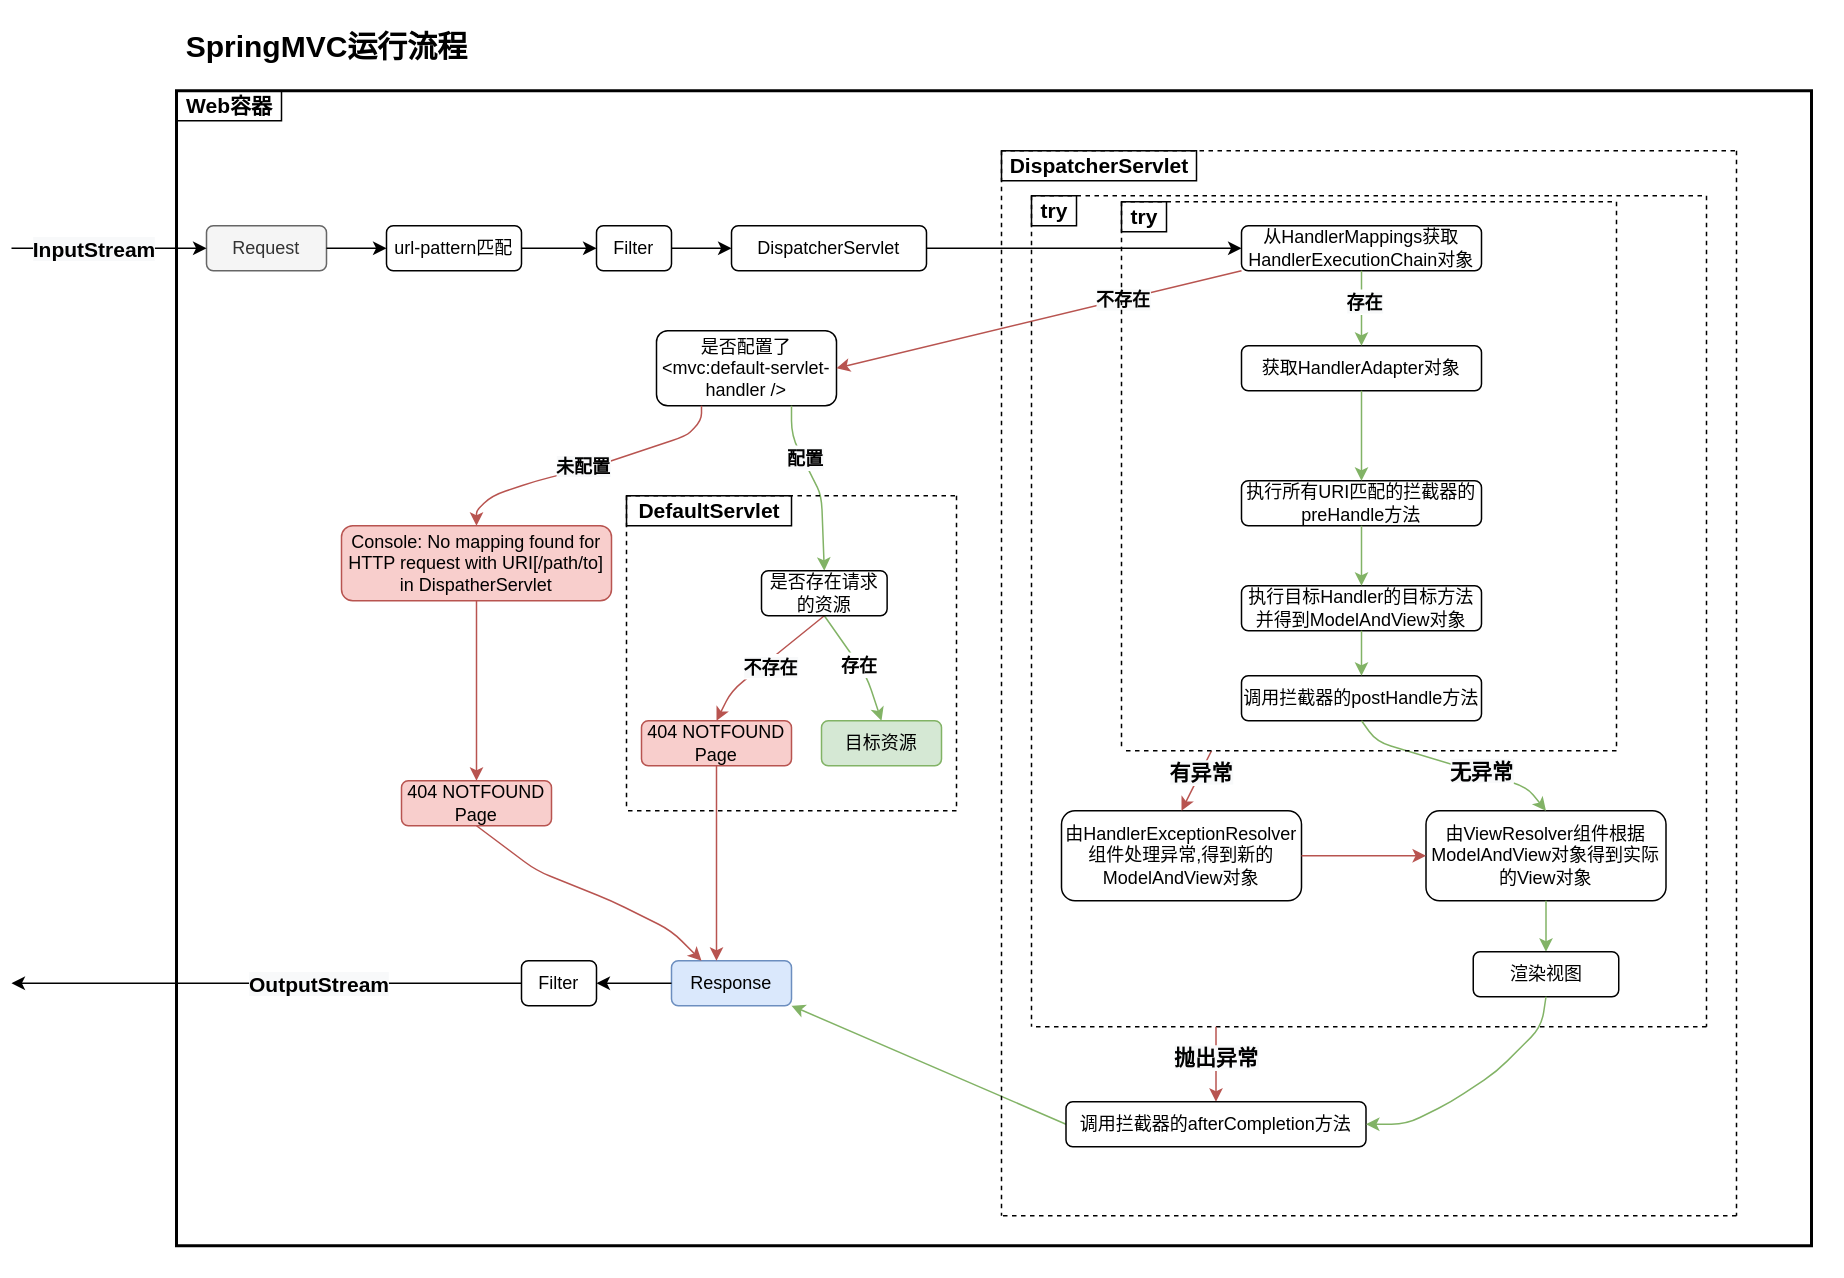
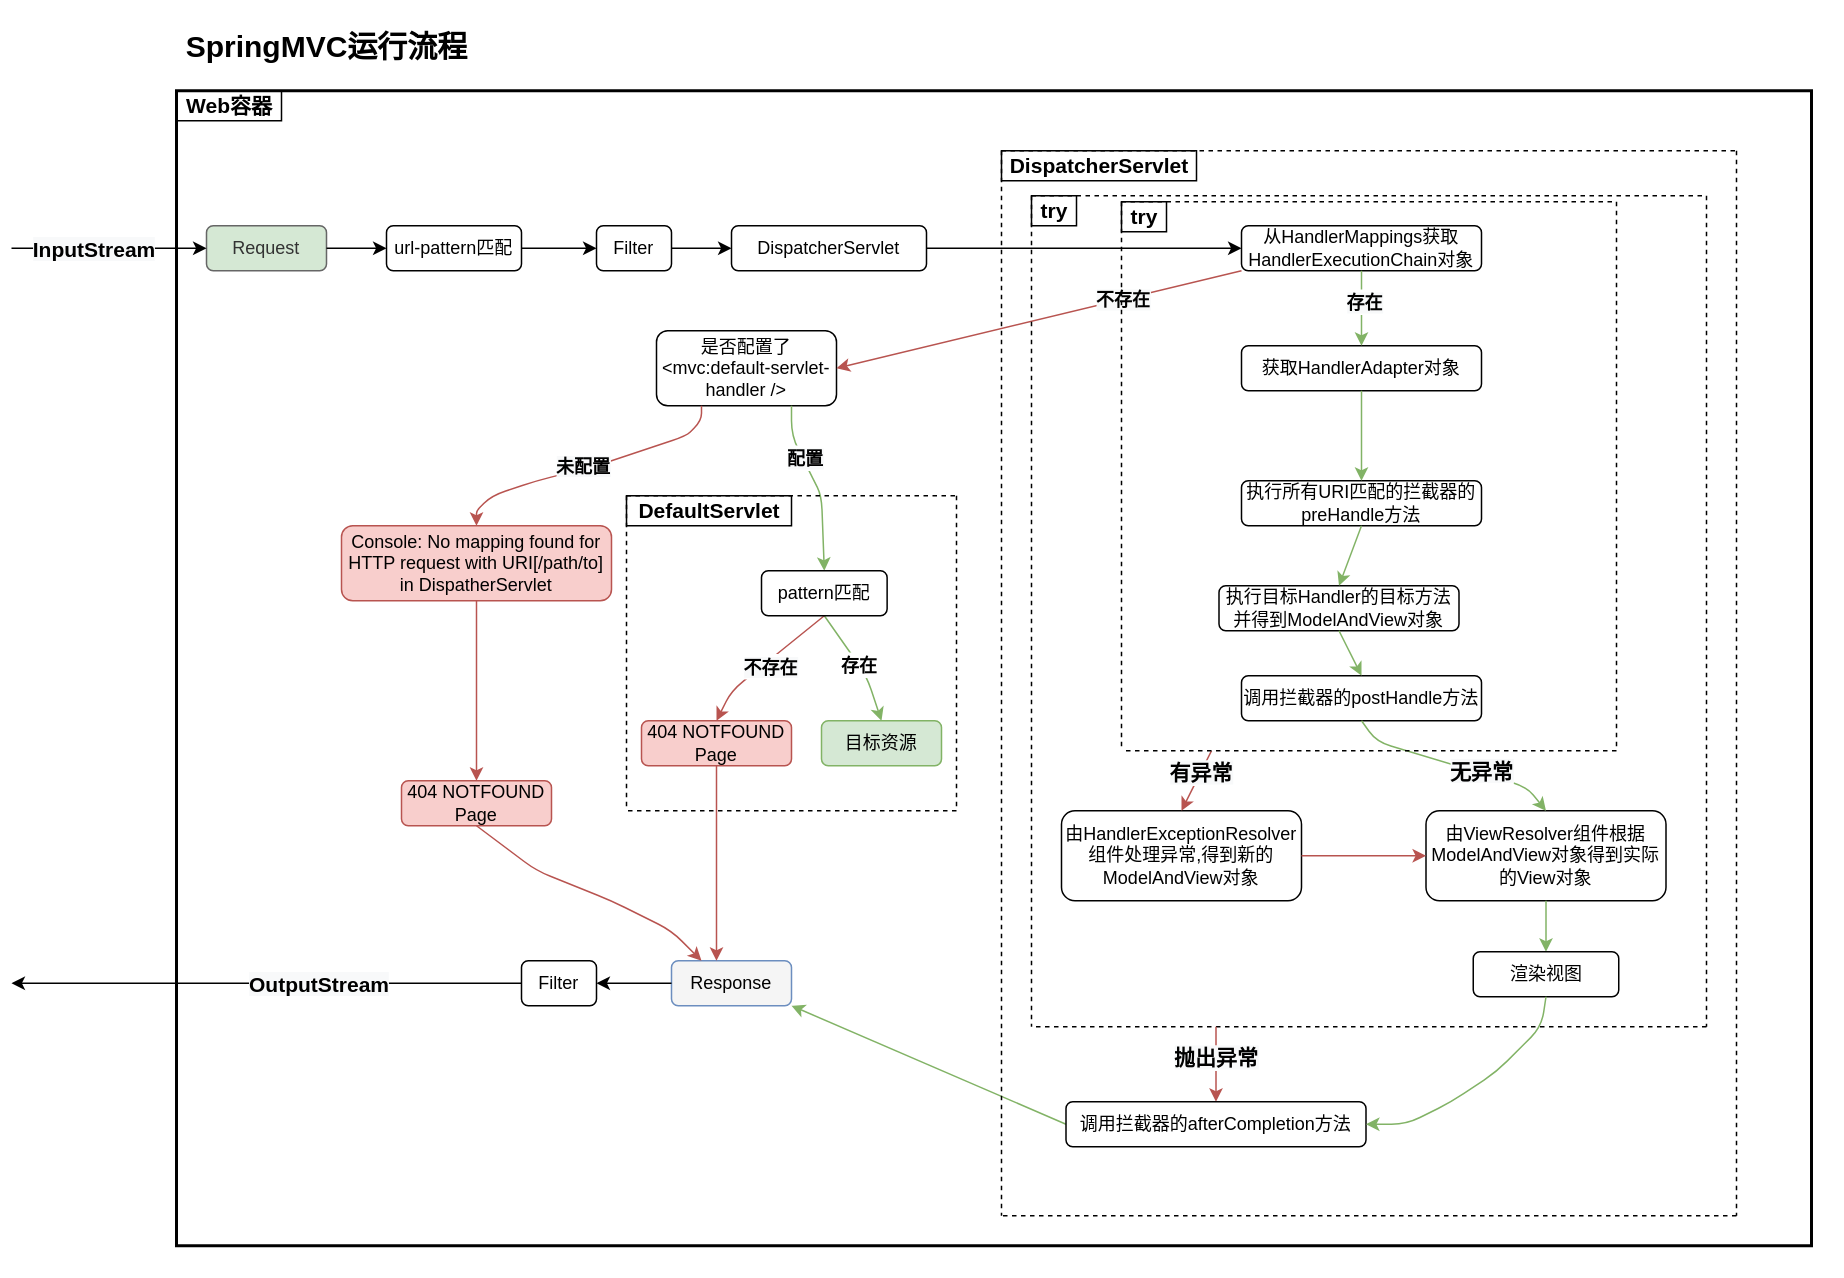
(266, 248) -> (266, 248)
(824, 593) -> (824, 593)
(1361, 608) -> (1339, 608)
(731, 983) -> (731, 983)
